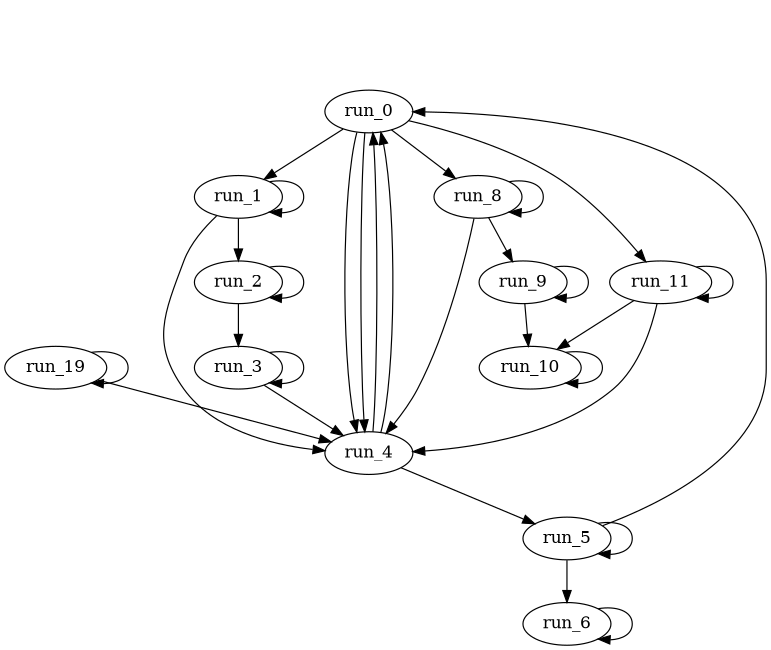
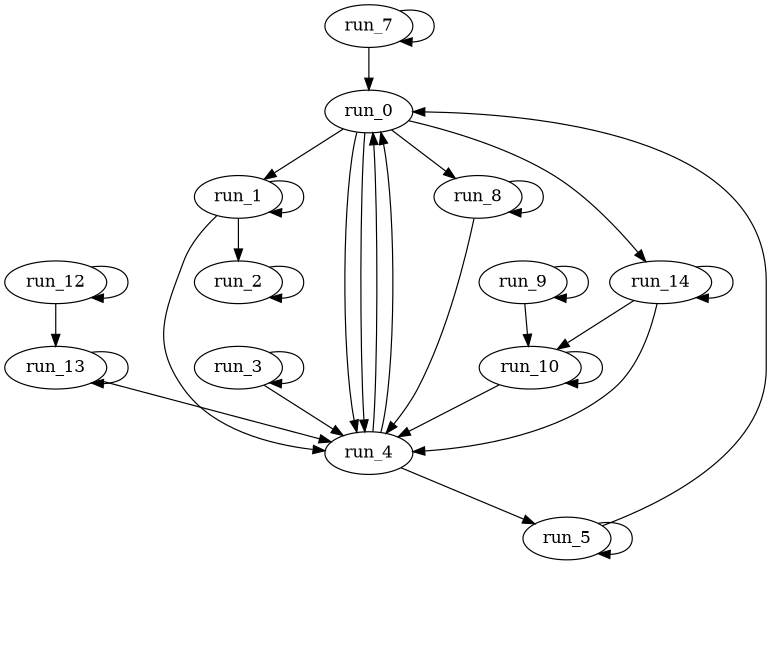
none -> (369, 26)
(498, 234) -> none
none -> (56, 282)
(661, 282) -> (661, 282)
(238, 319) -> none
(56, 368) -> (56, 368)
none -> (454, 408)
(567, 624) -> none
